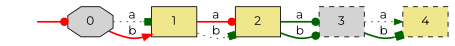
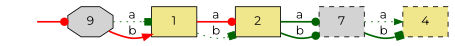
(90, 22) -> (90, 22)
(342, 22) -> (342, 22)
